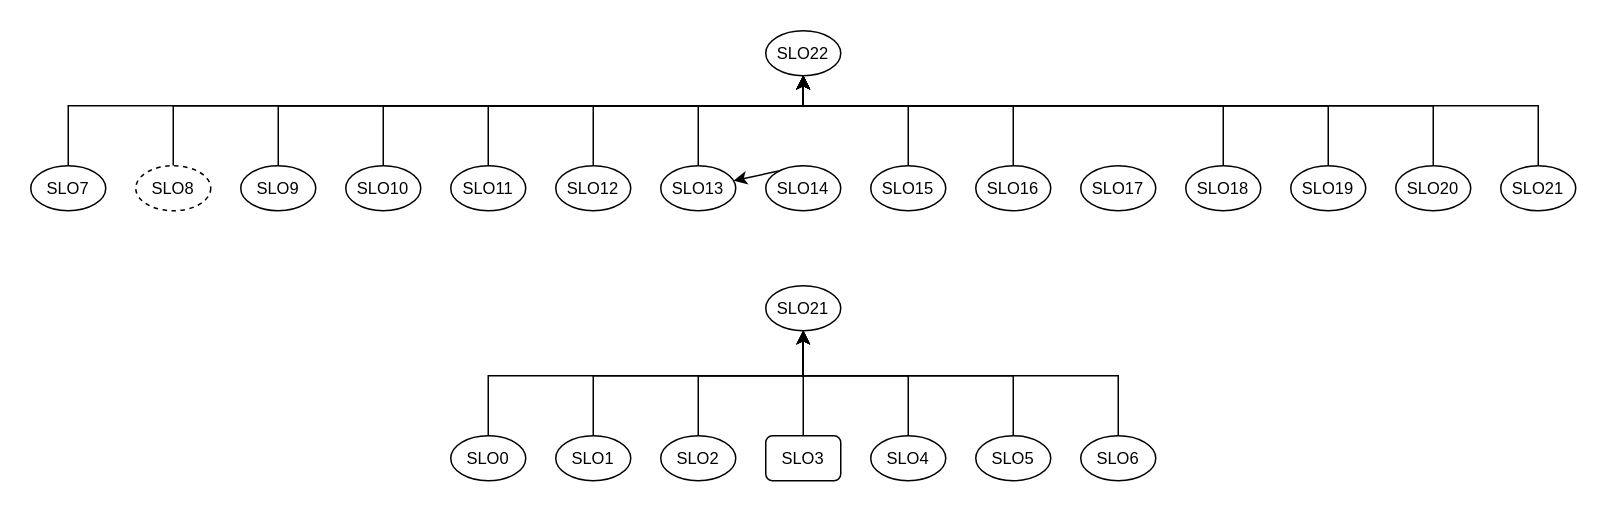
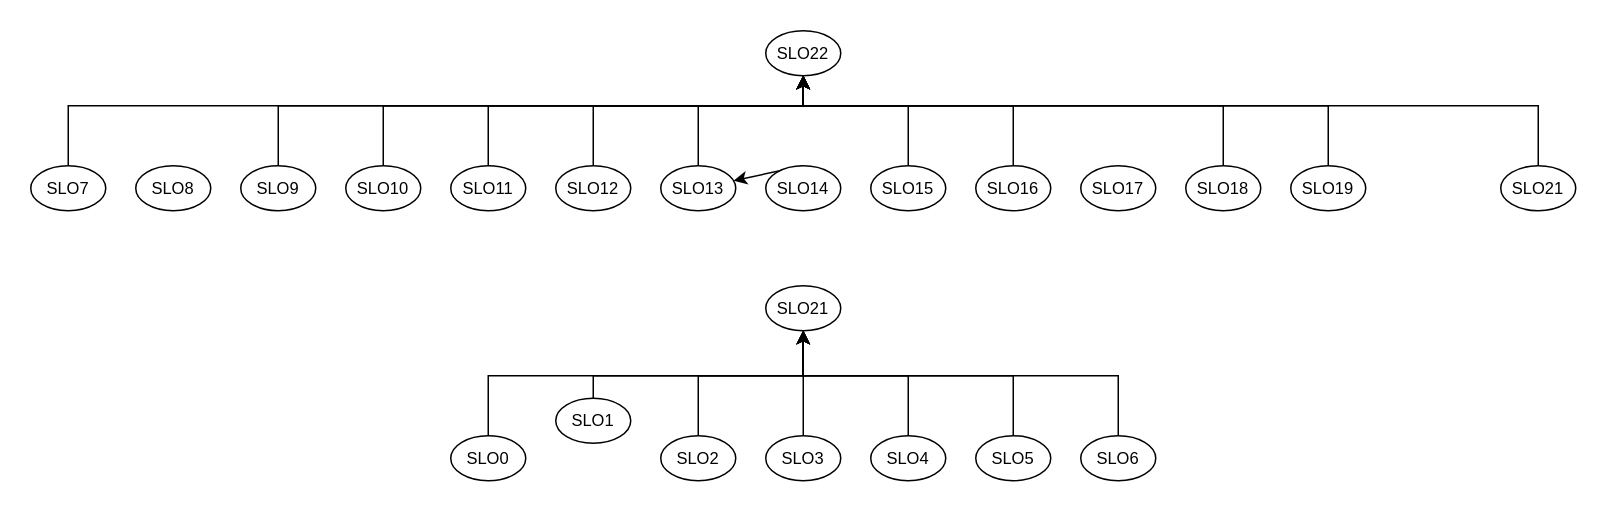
(173, 137) -> none
(1433, 137) -> none
(173, 188) -> (173, 188)
(1433, 188) -> none
(593, 458) -> (593, 421)
(803, 458) -> (803, 458)
